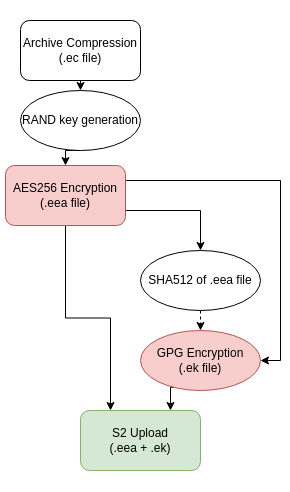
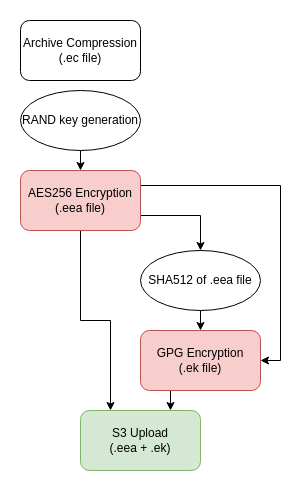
(81, 82) -> none
(66, 196) -> (81, 201)
(201, 318) -> (201, 318)
(201, 361) -> (201, 361)
(141, 441) -> (141, 441)
